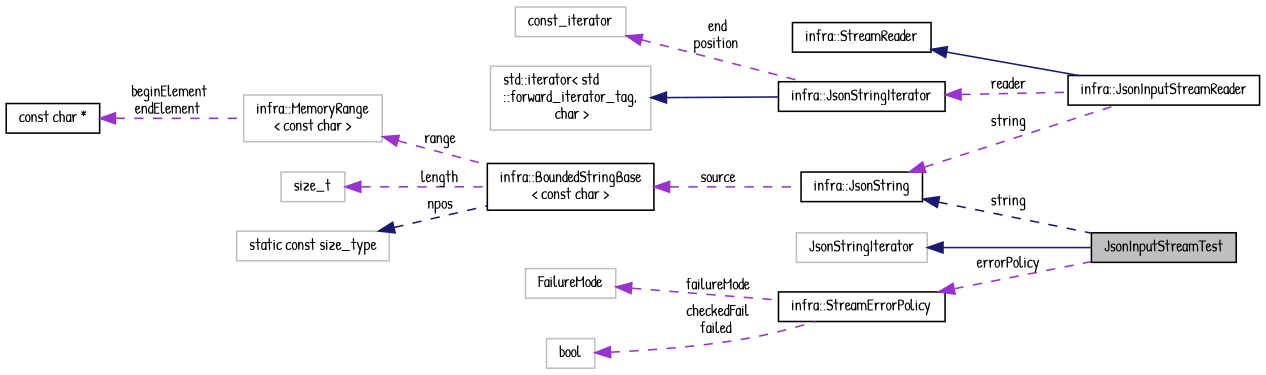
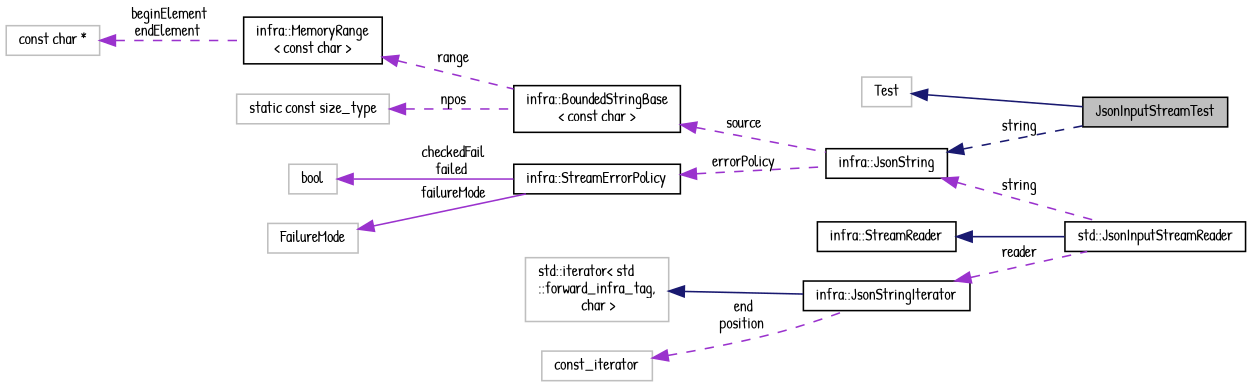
(1164, 90) -> (1155, 237)
(571, 98) -> (597, 290)
(53, 118) -> (53, 40)
(313, 118) -> (313, 40)
(313, 187) -> none
(441, 217) -> (460, 109)
(862, 248) -> (887, 92)
(1023, 275) -> (761, 170)
(705, 294) -> (450, 210)
(714, 344) -> (434, 179)
